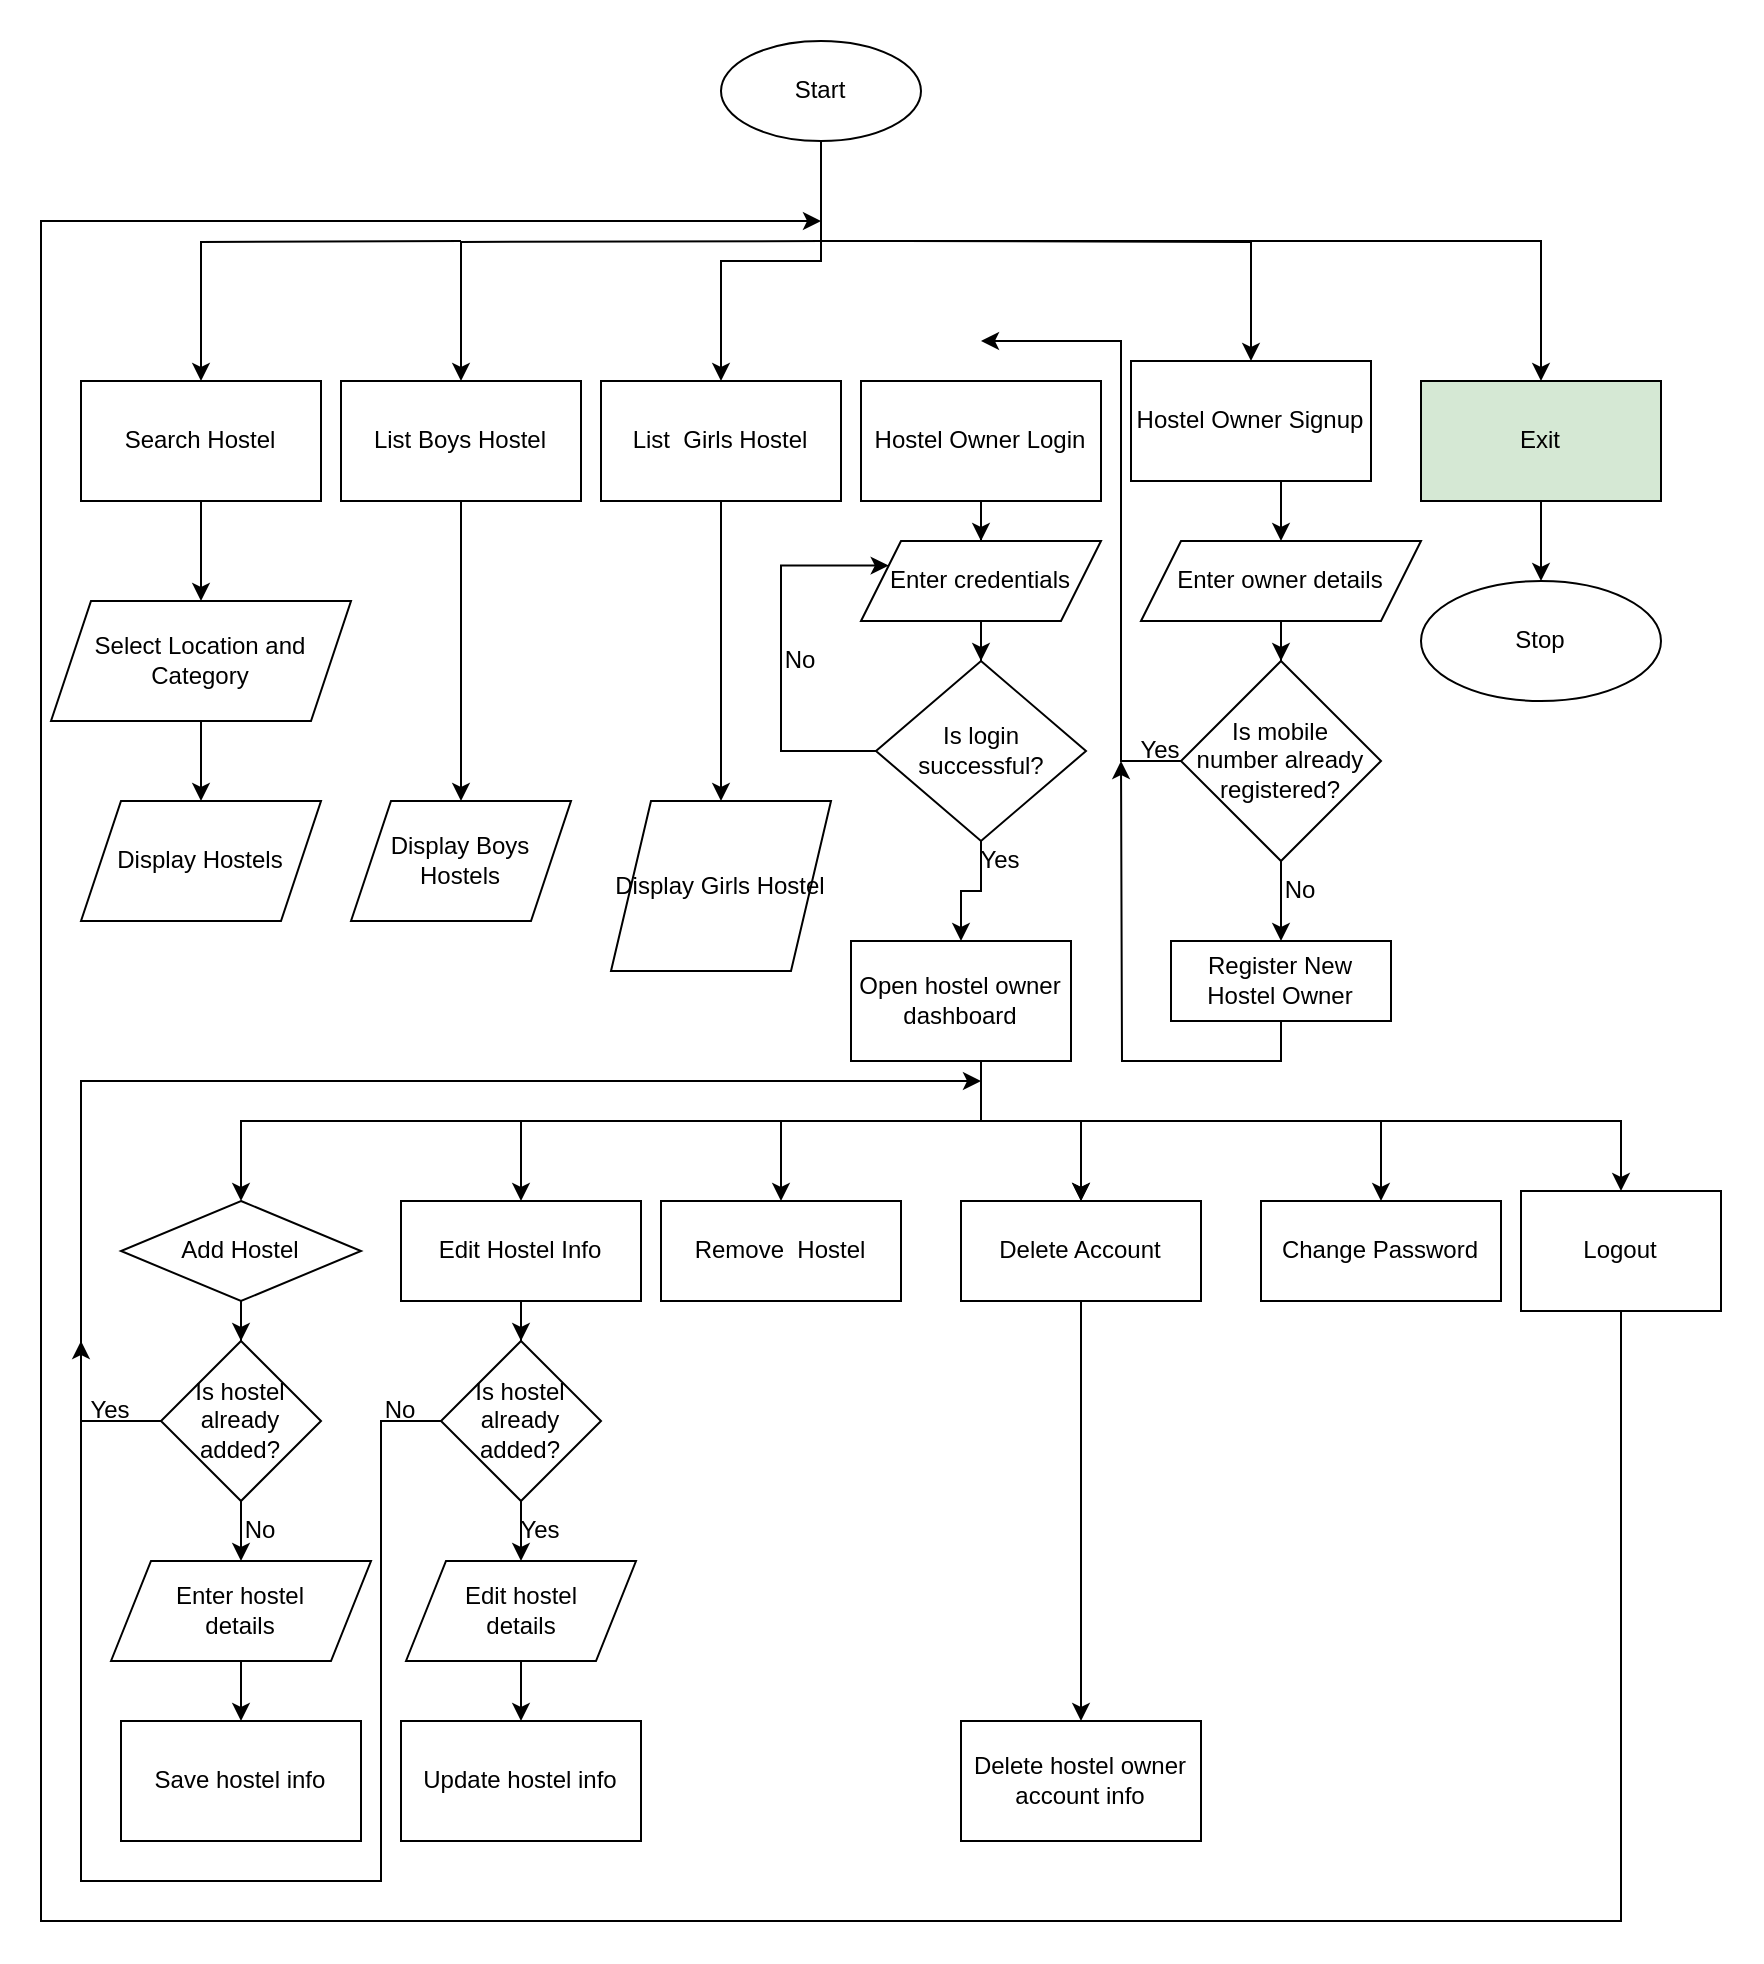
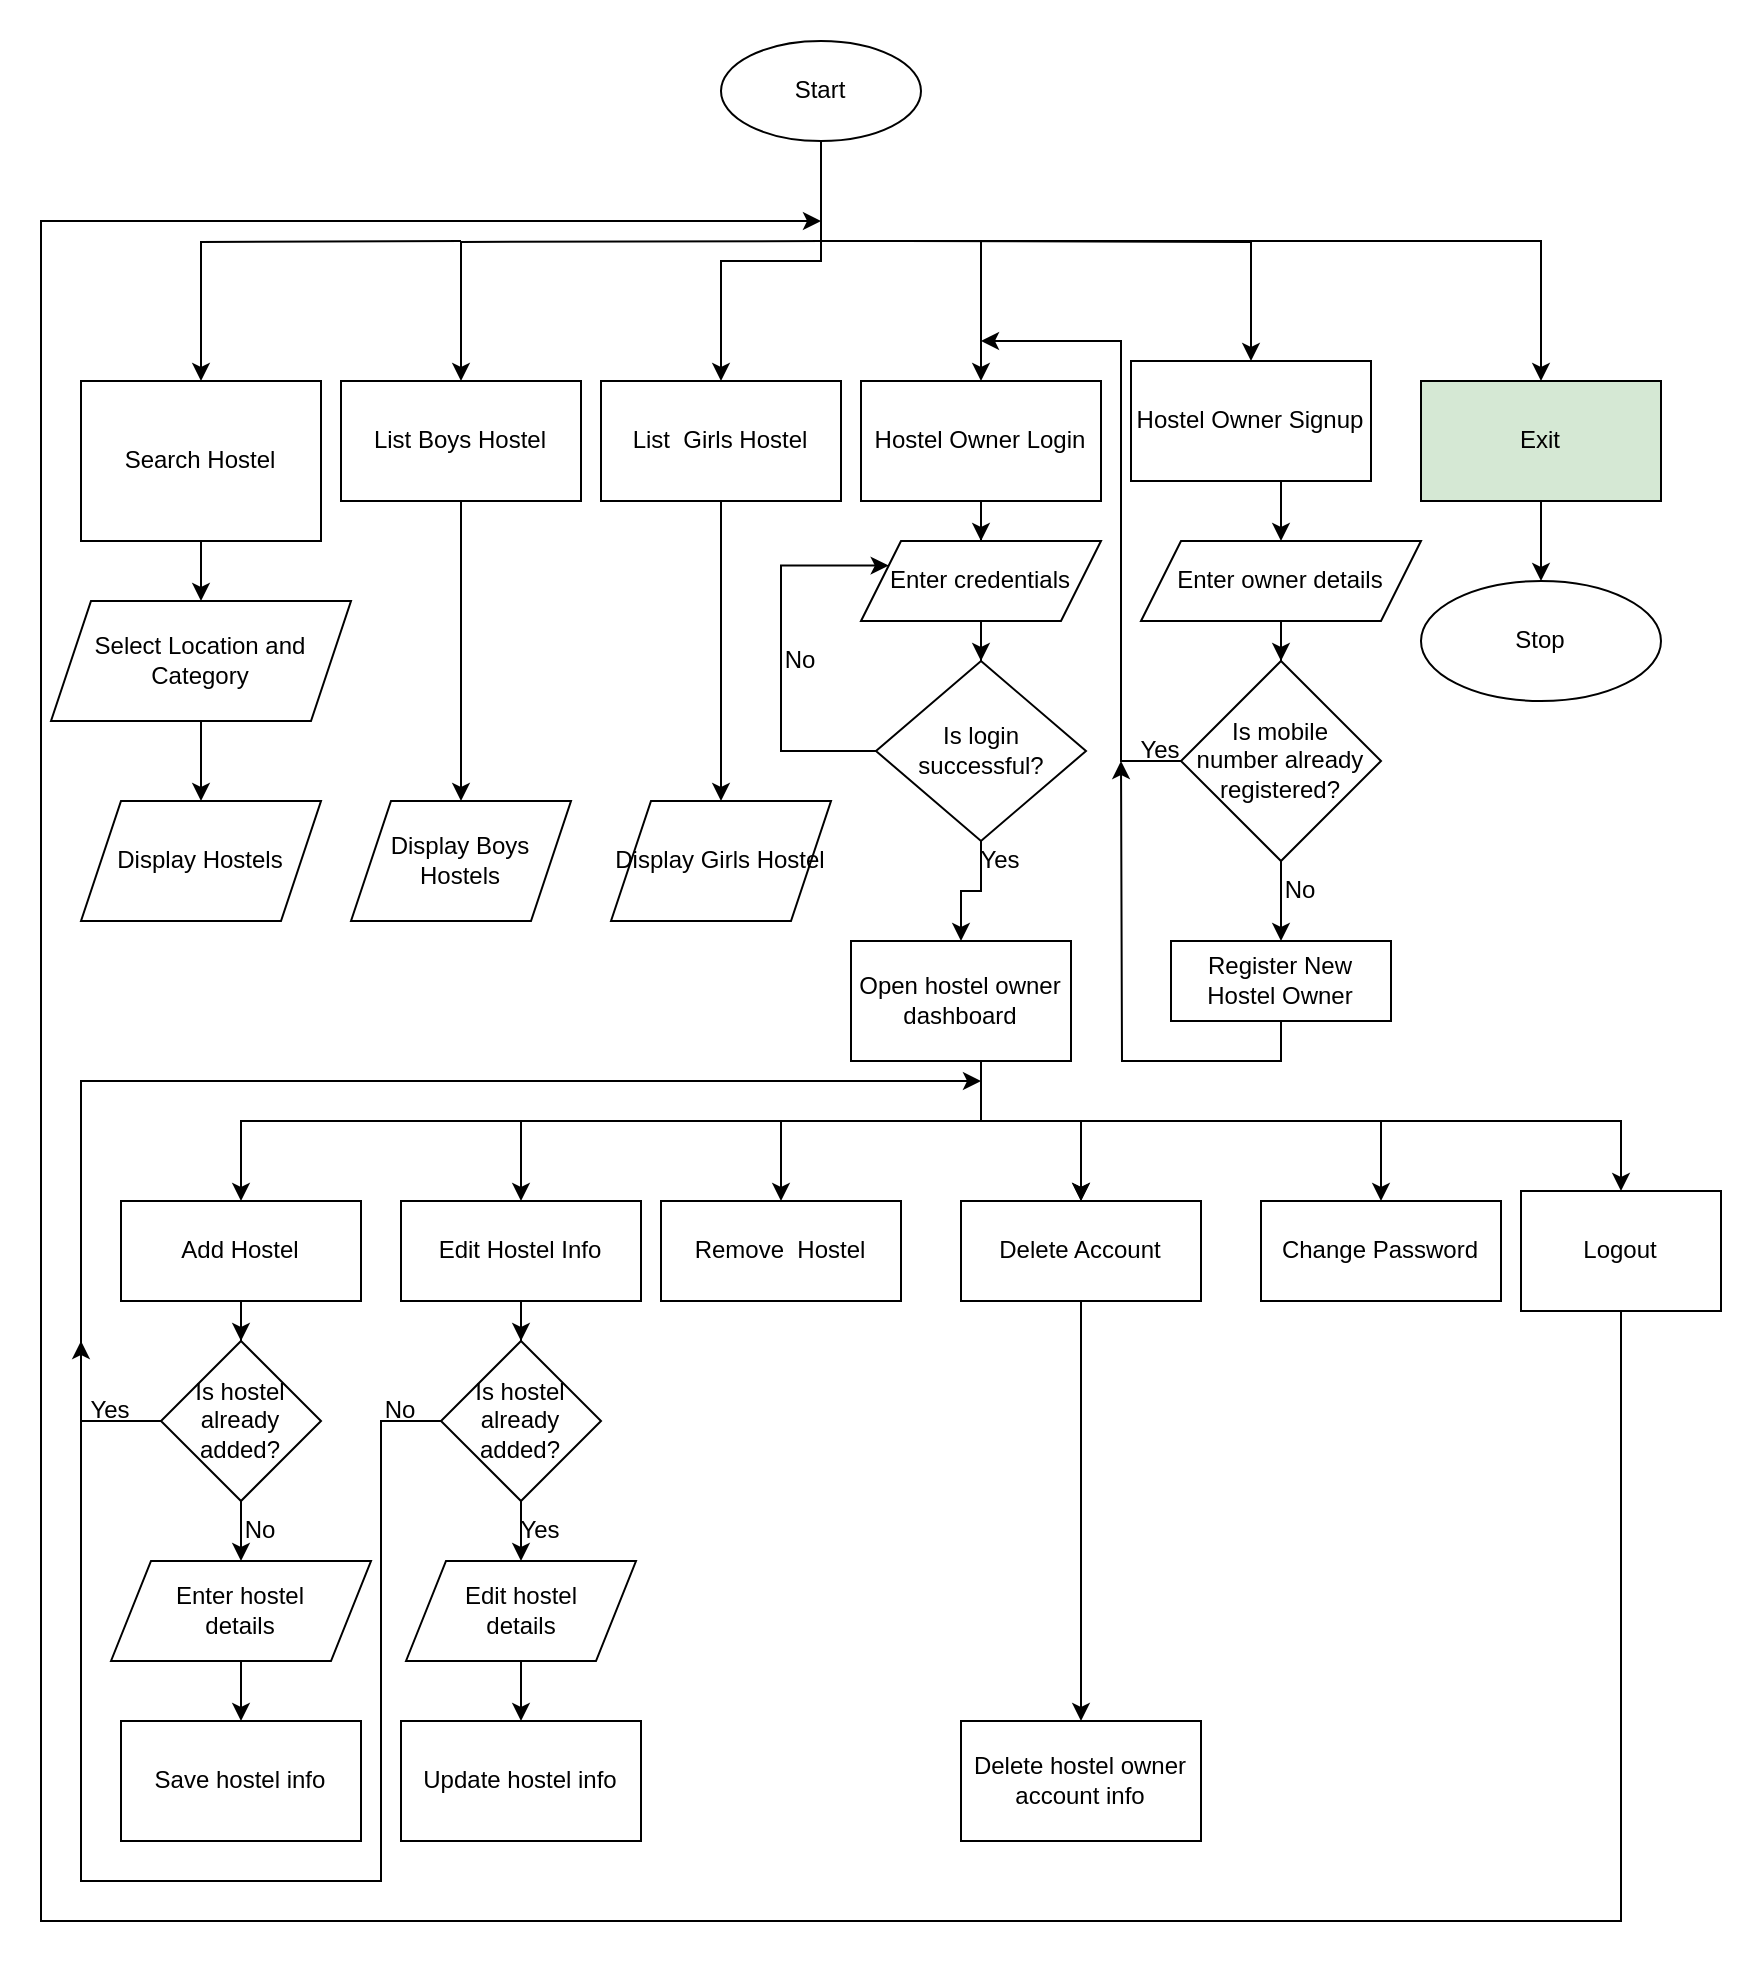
none -> (981, 306)
(201, 441) -> (201, 461)
(721, 886) -> (721, 861)
(241, 1251) -> (241, 1251)
